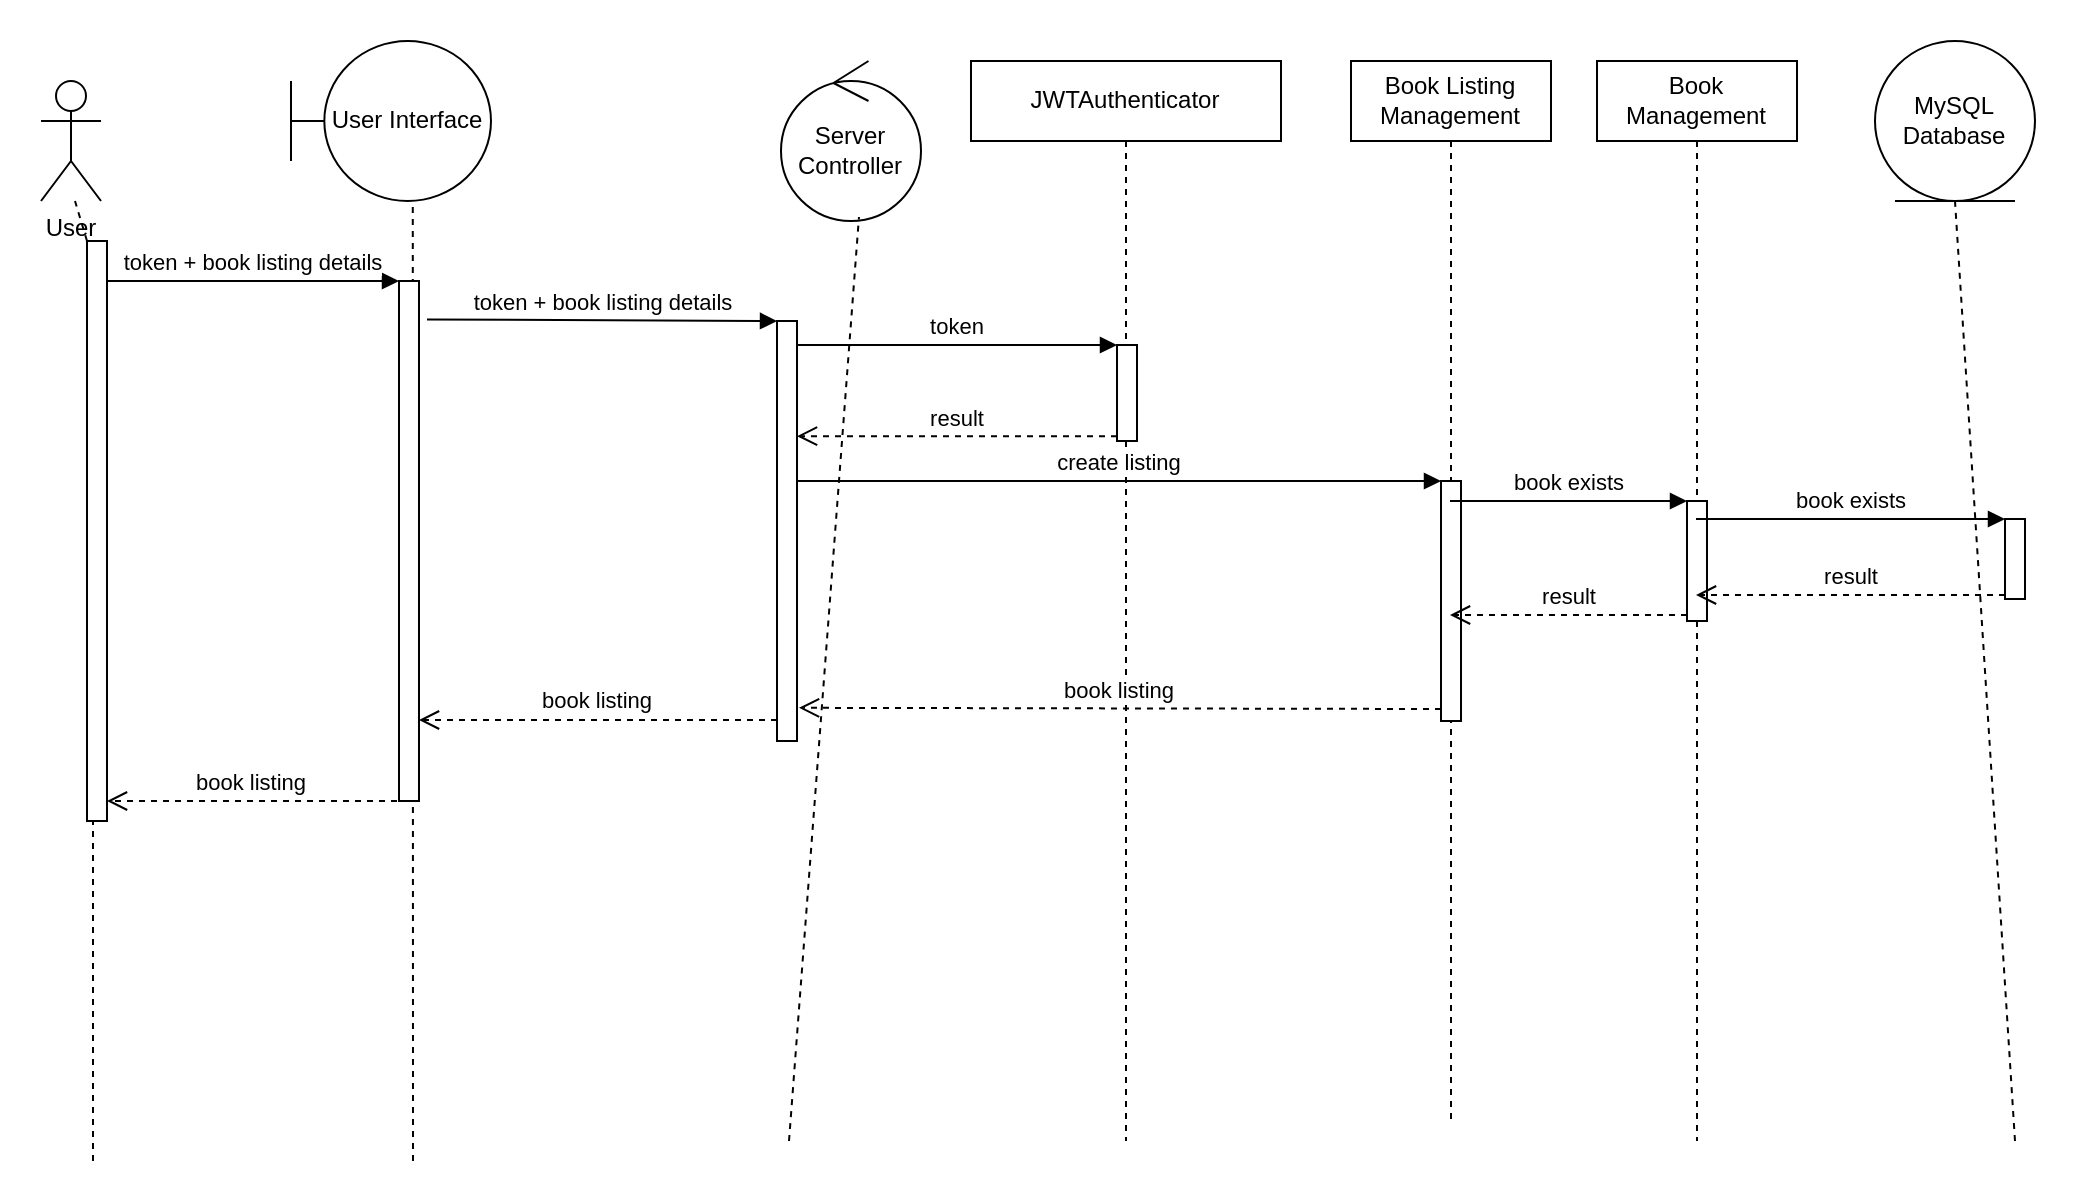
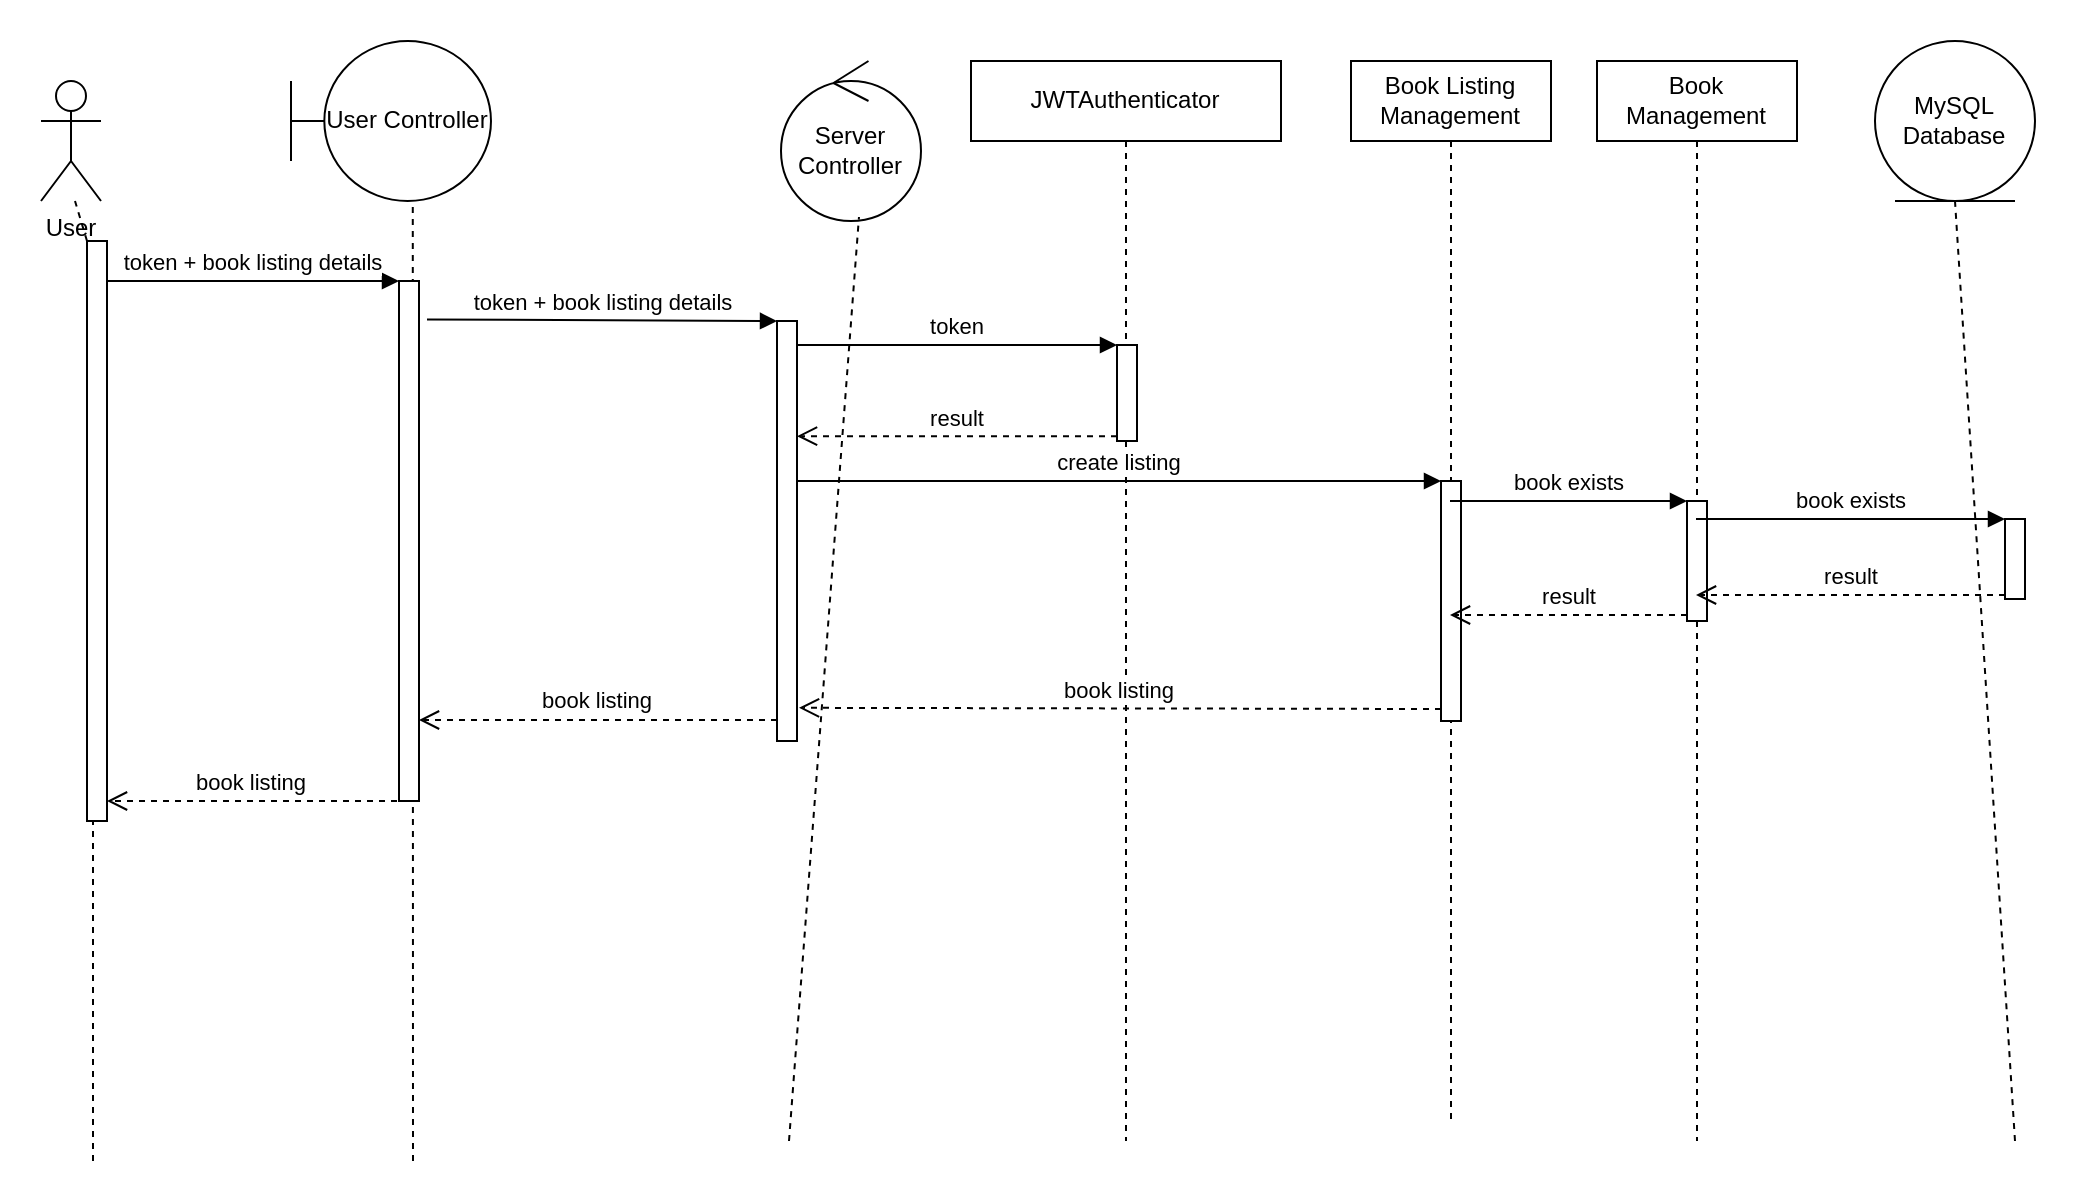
(408, 121) -> (408, 121)
